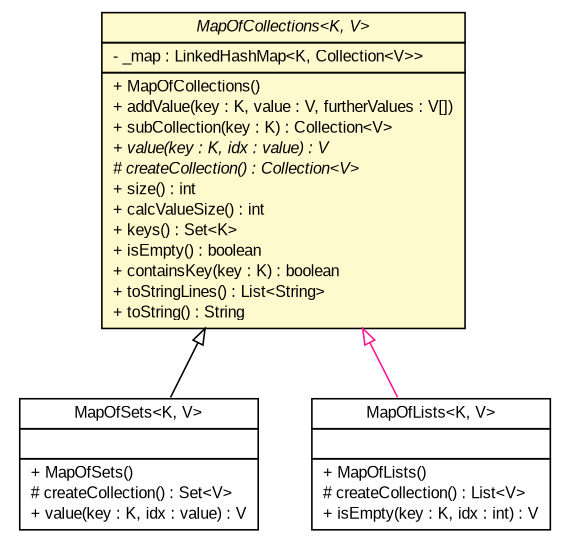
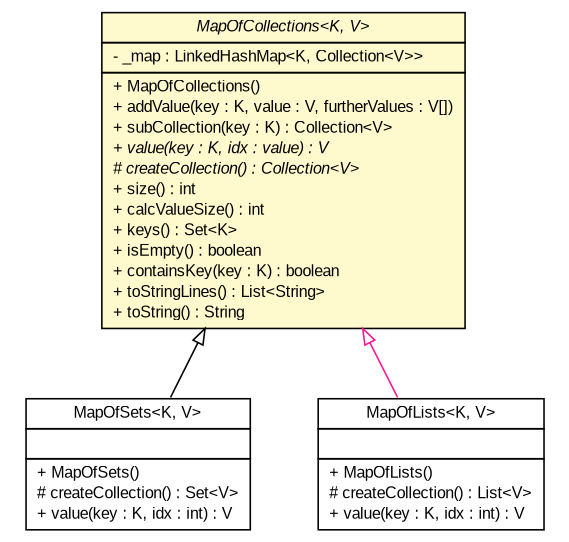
(139, 514) -> (135, 514)
(431, 514) -> (427, 514)
